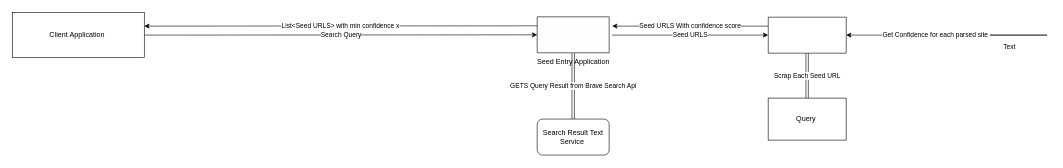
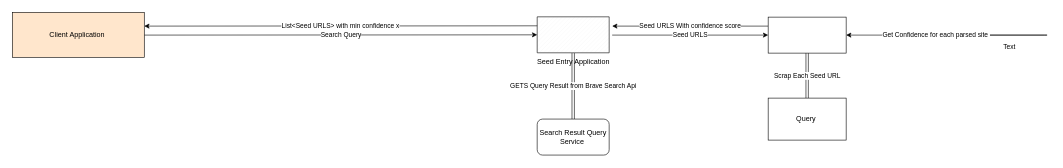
(78, 35) -> (78, 35)
(573, 137) -> (573, 137)
